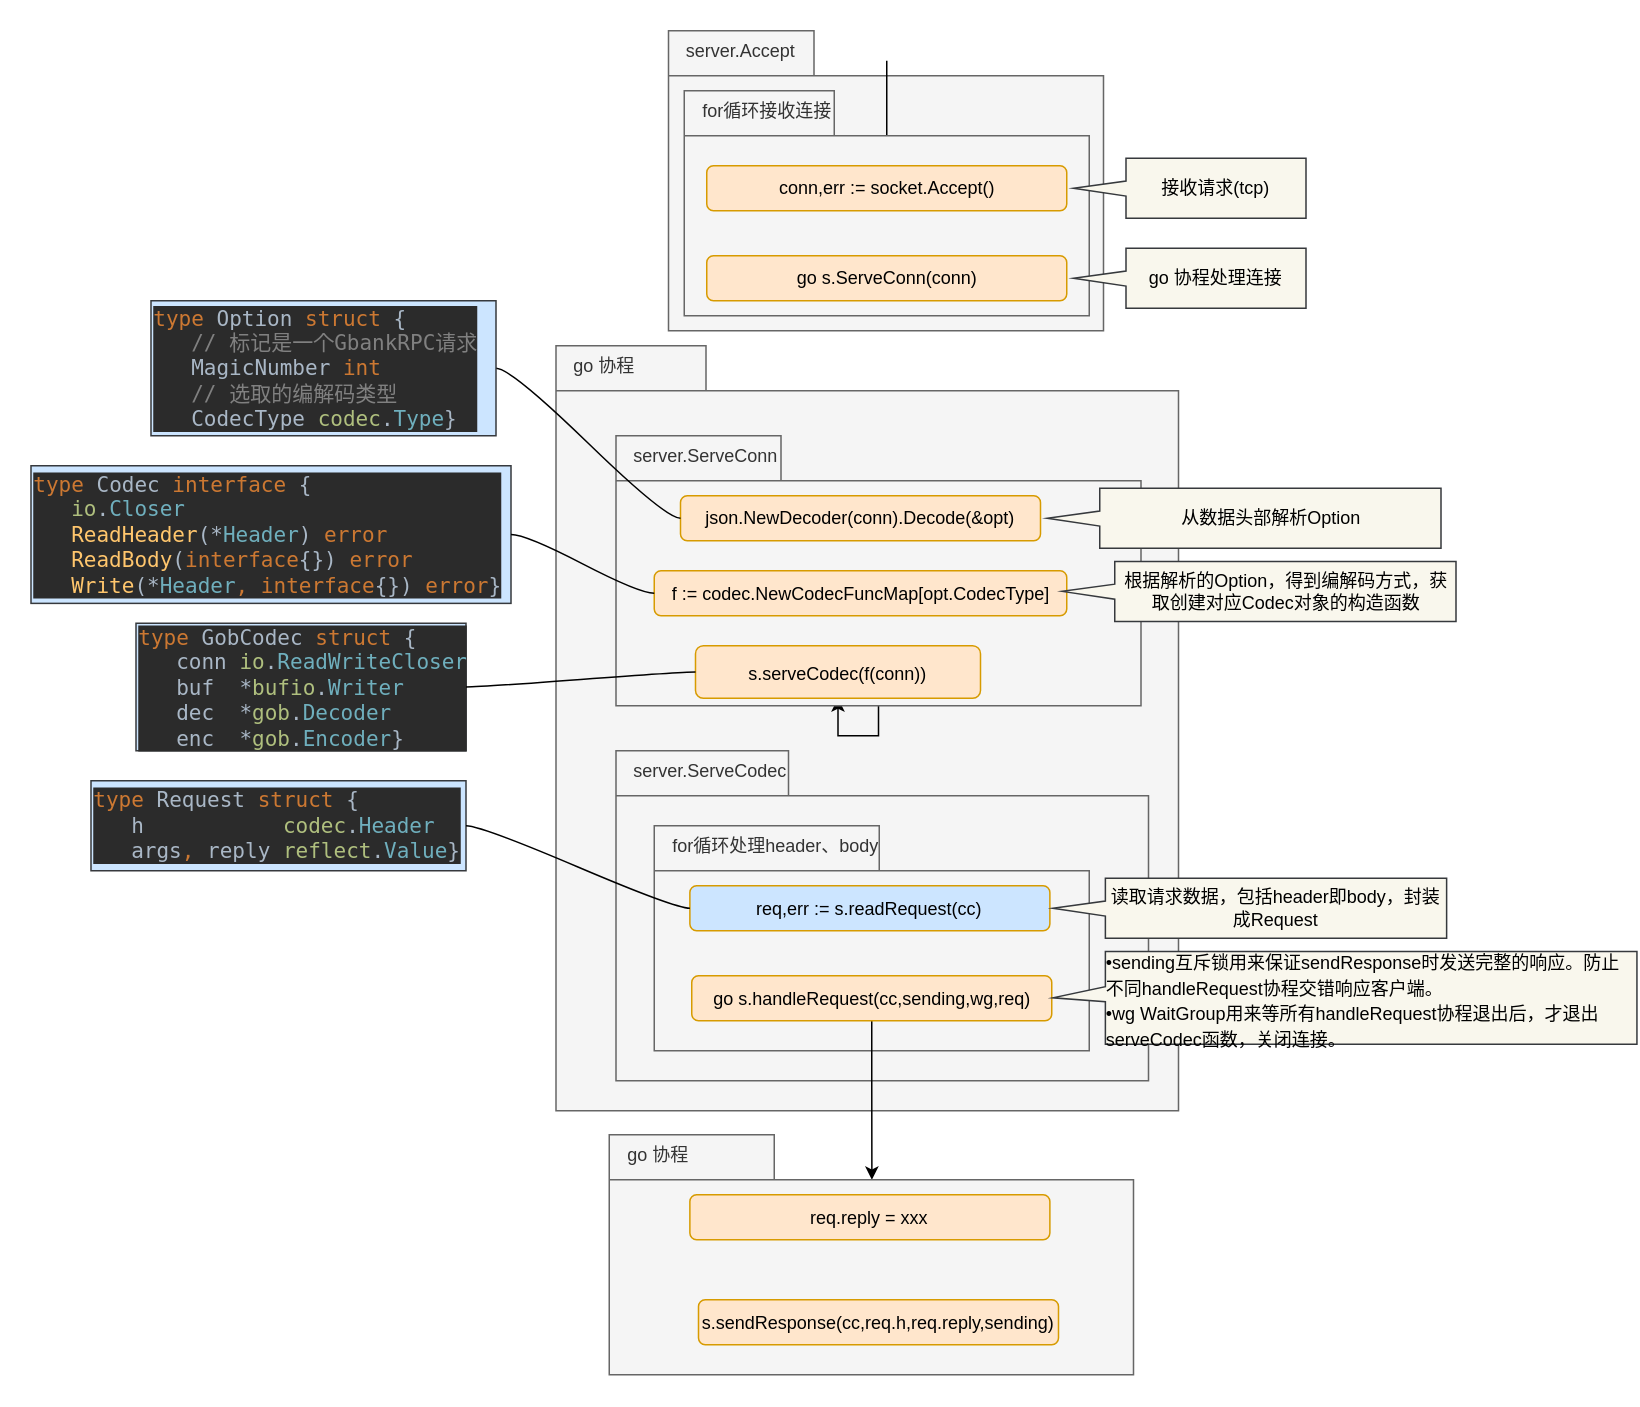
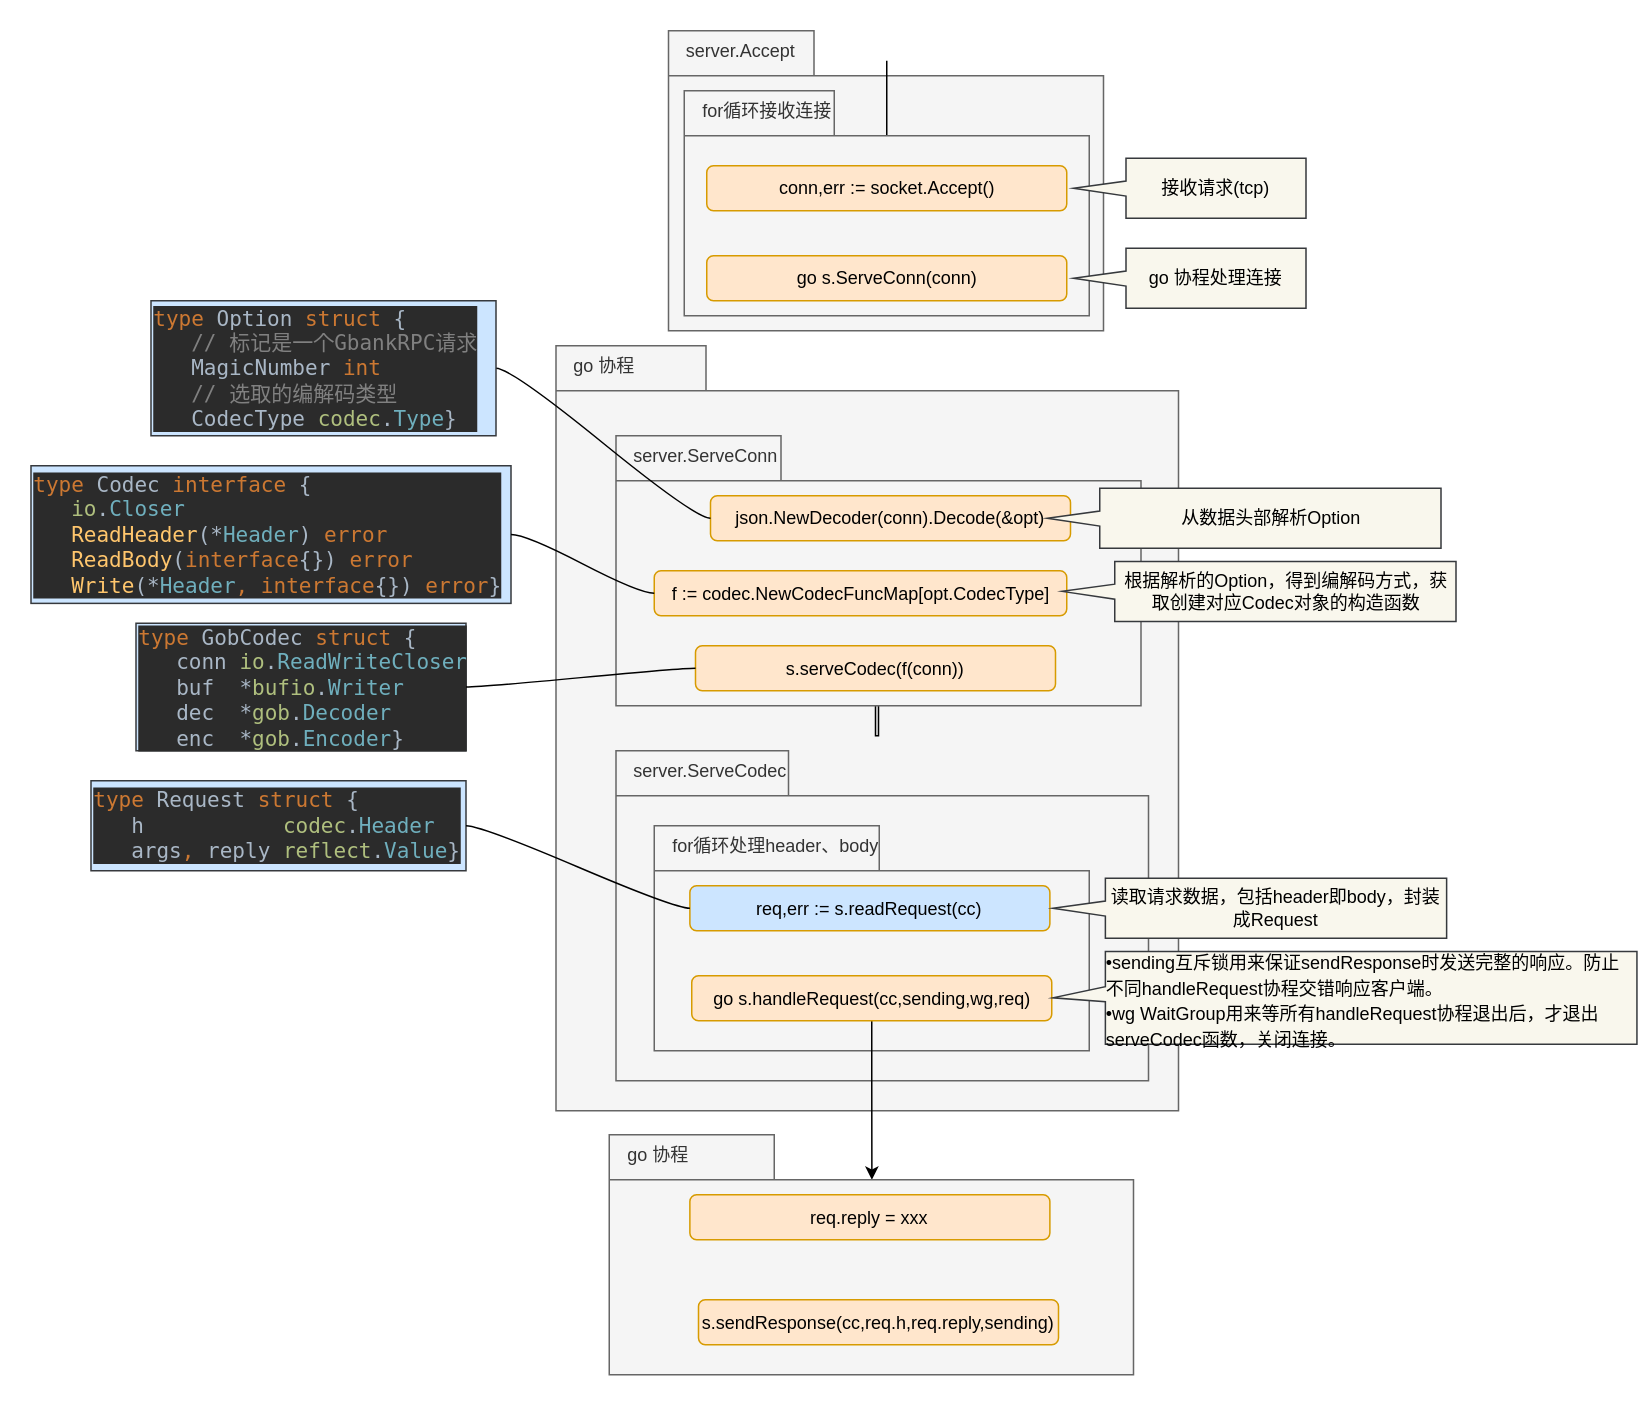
(860, 518) -> (890, 518)
(838, 672) -> (875, 668)
